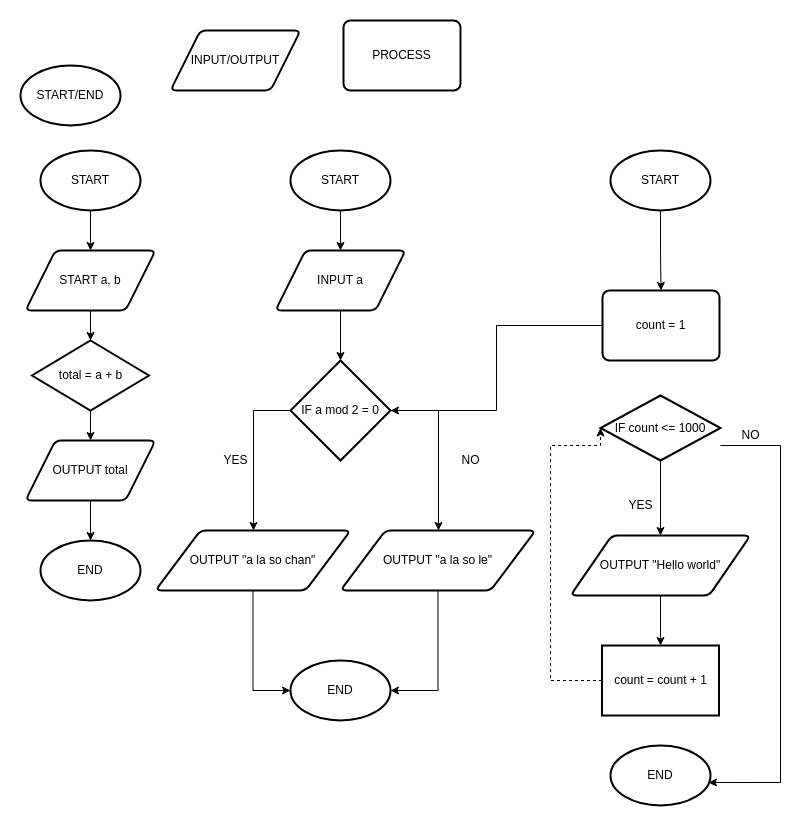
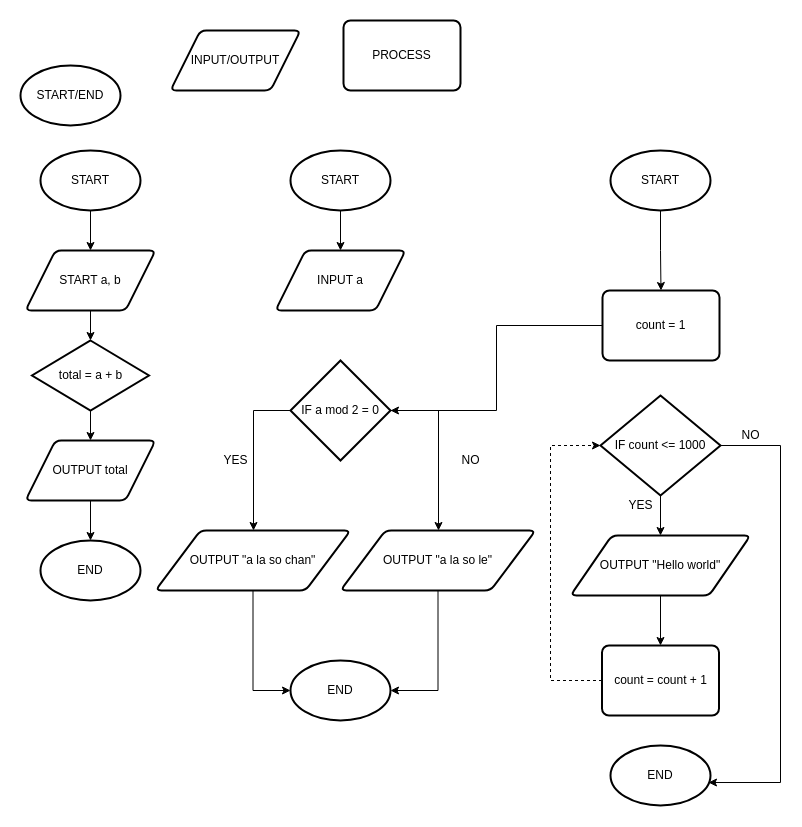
(341, 332) -> none
(661, 428) -> (661, 446)
(661, 681) -> (661, 681)
